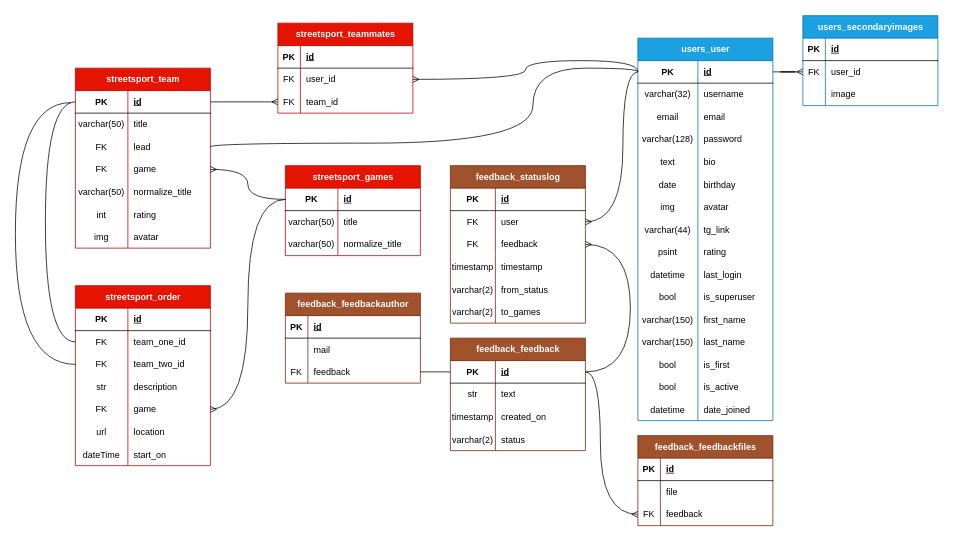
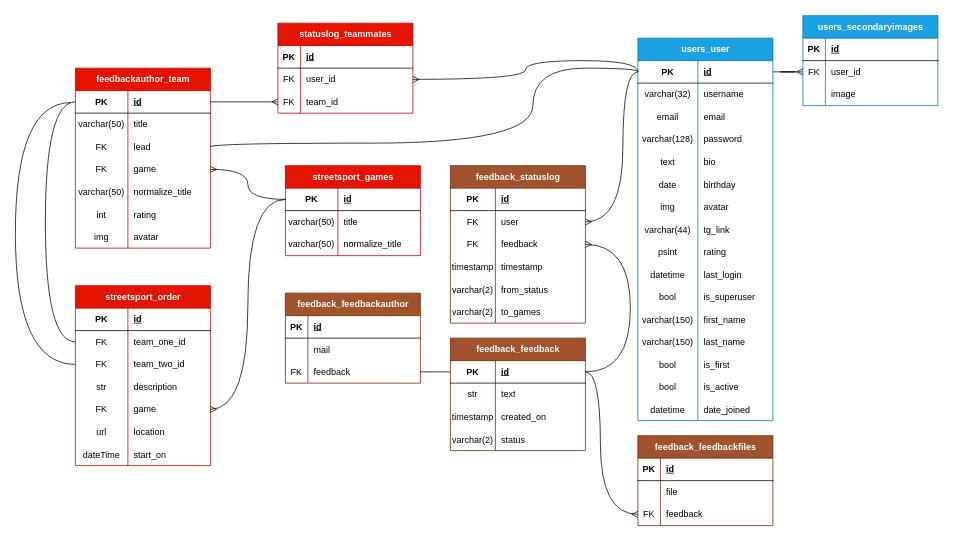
(346, 34) -> (346, 34)
(143, 79) -> (143, 79)
